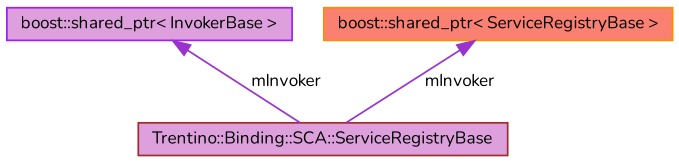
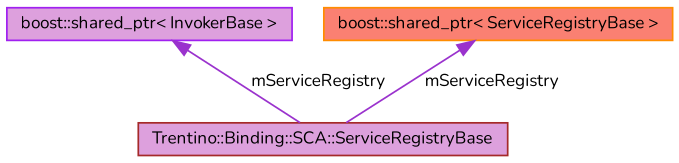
(284, 82) -> (317, 82)
(458, 82) -> (491, 82)
